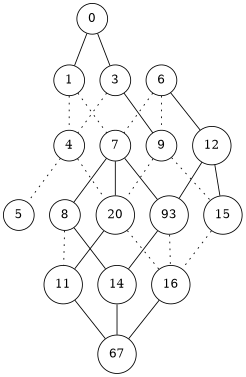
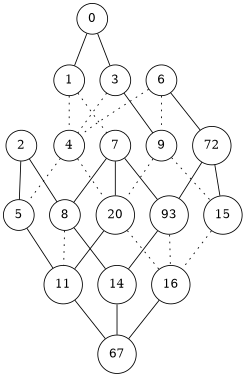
(142, 108) -> (114, 112)
none -> (21, 146)
(212, 146) -> (212, 146)
none -> (40, 248)
